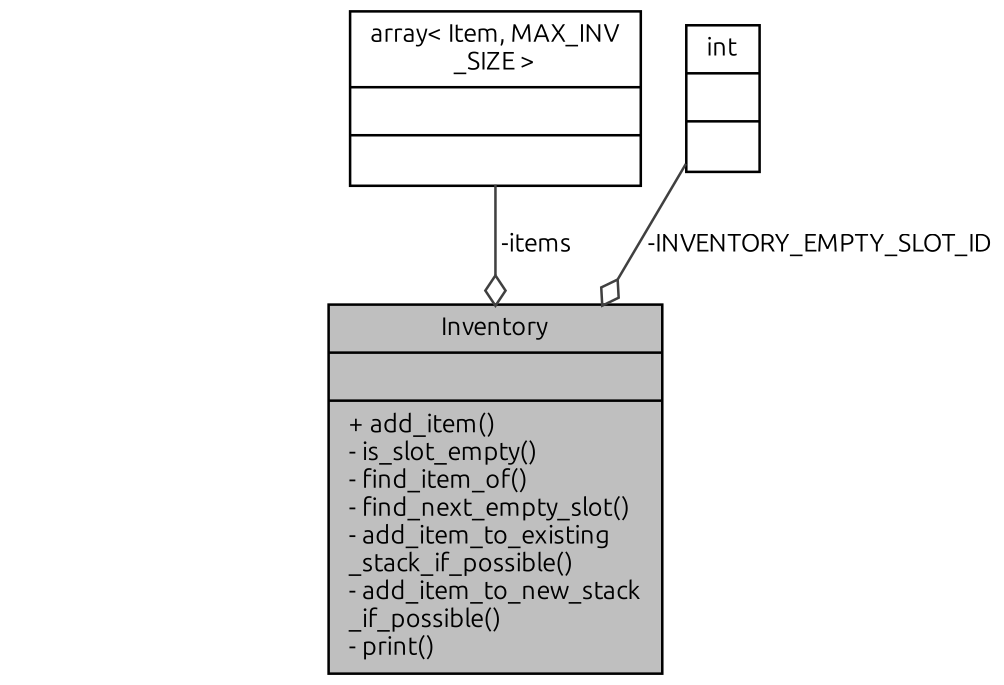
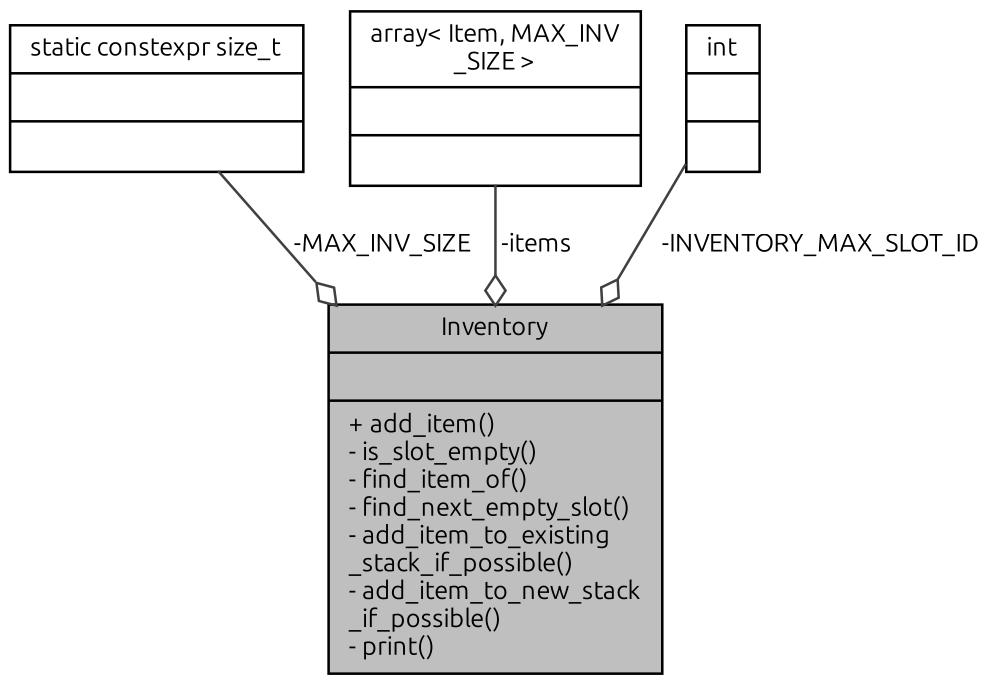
none -> (157, 99)
(818, 245) -> (818, 245)
